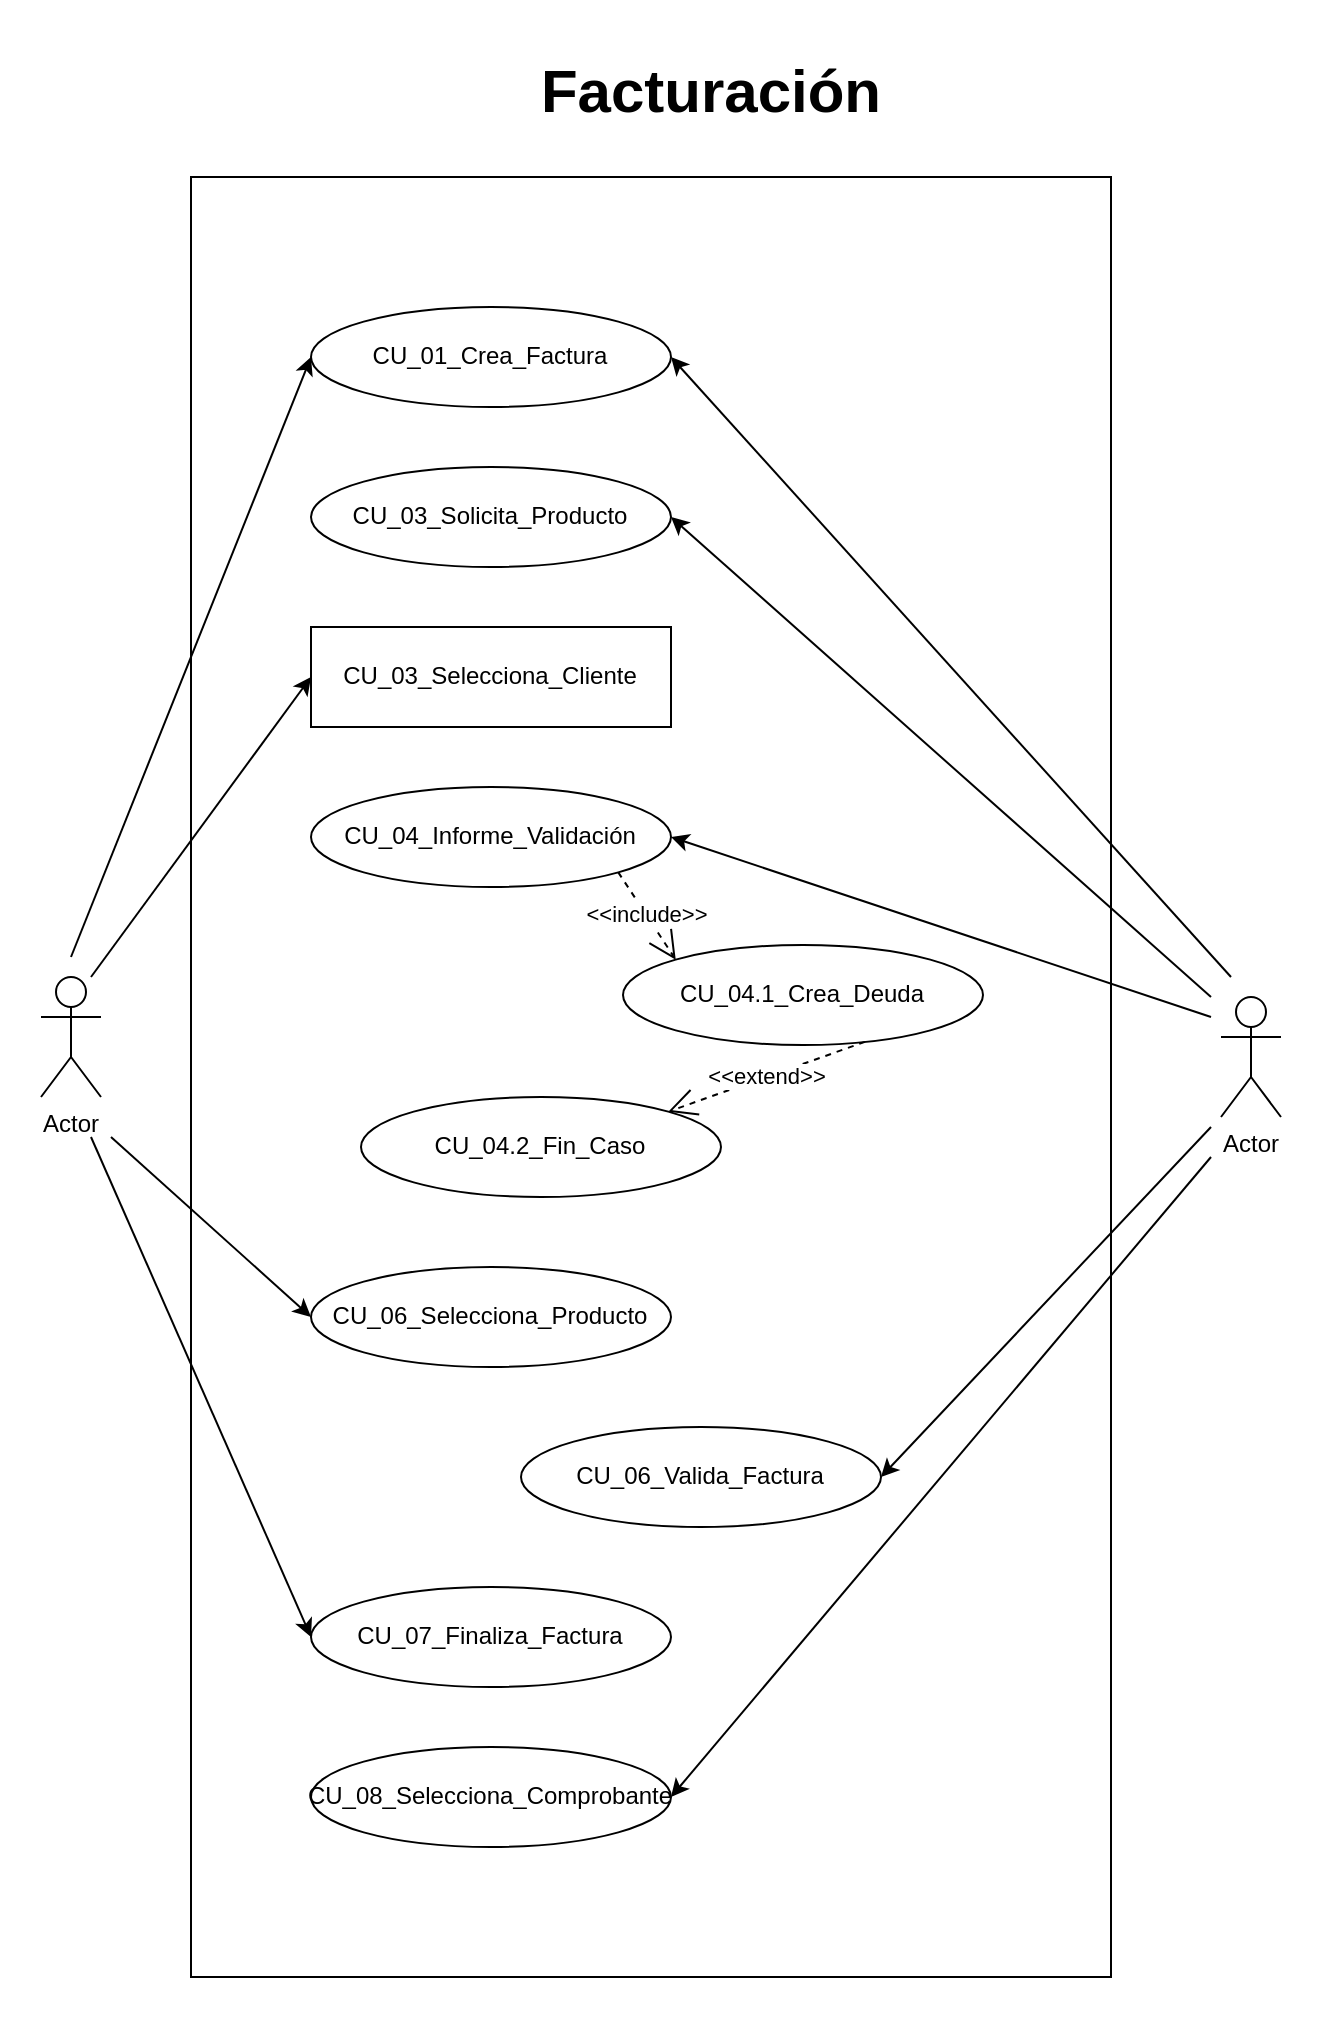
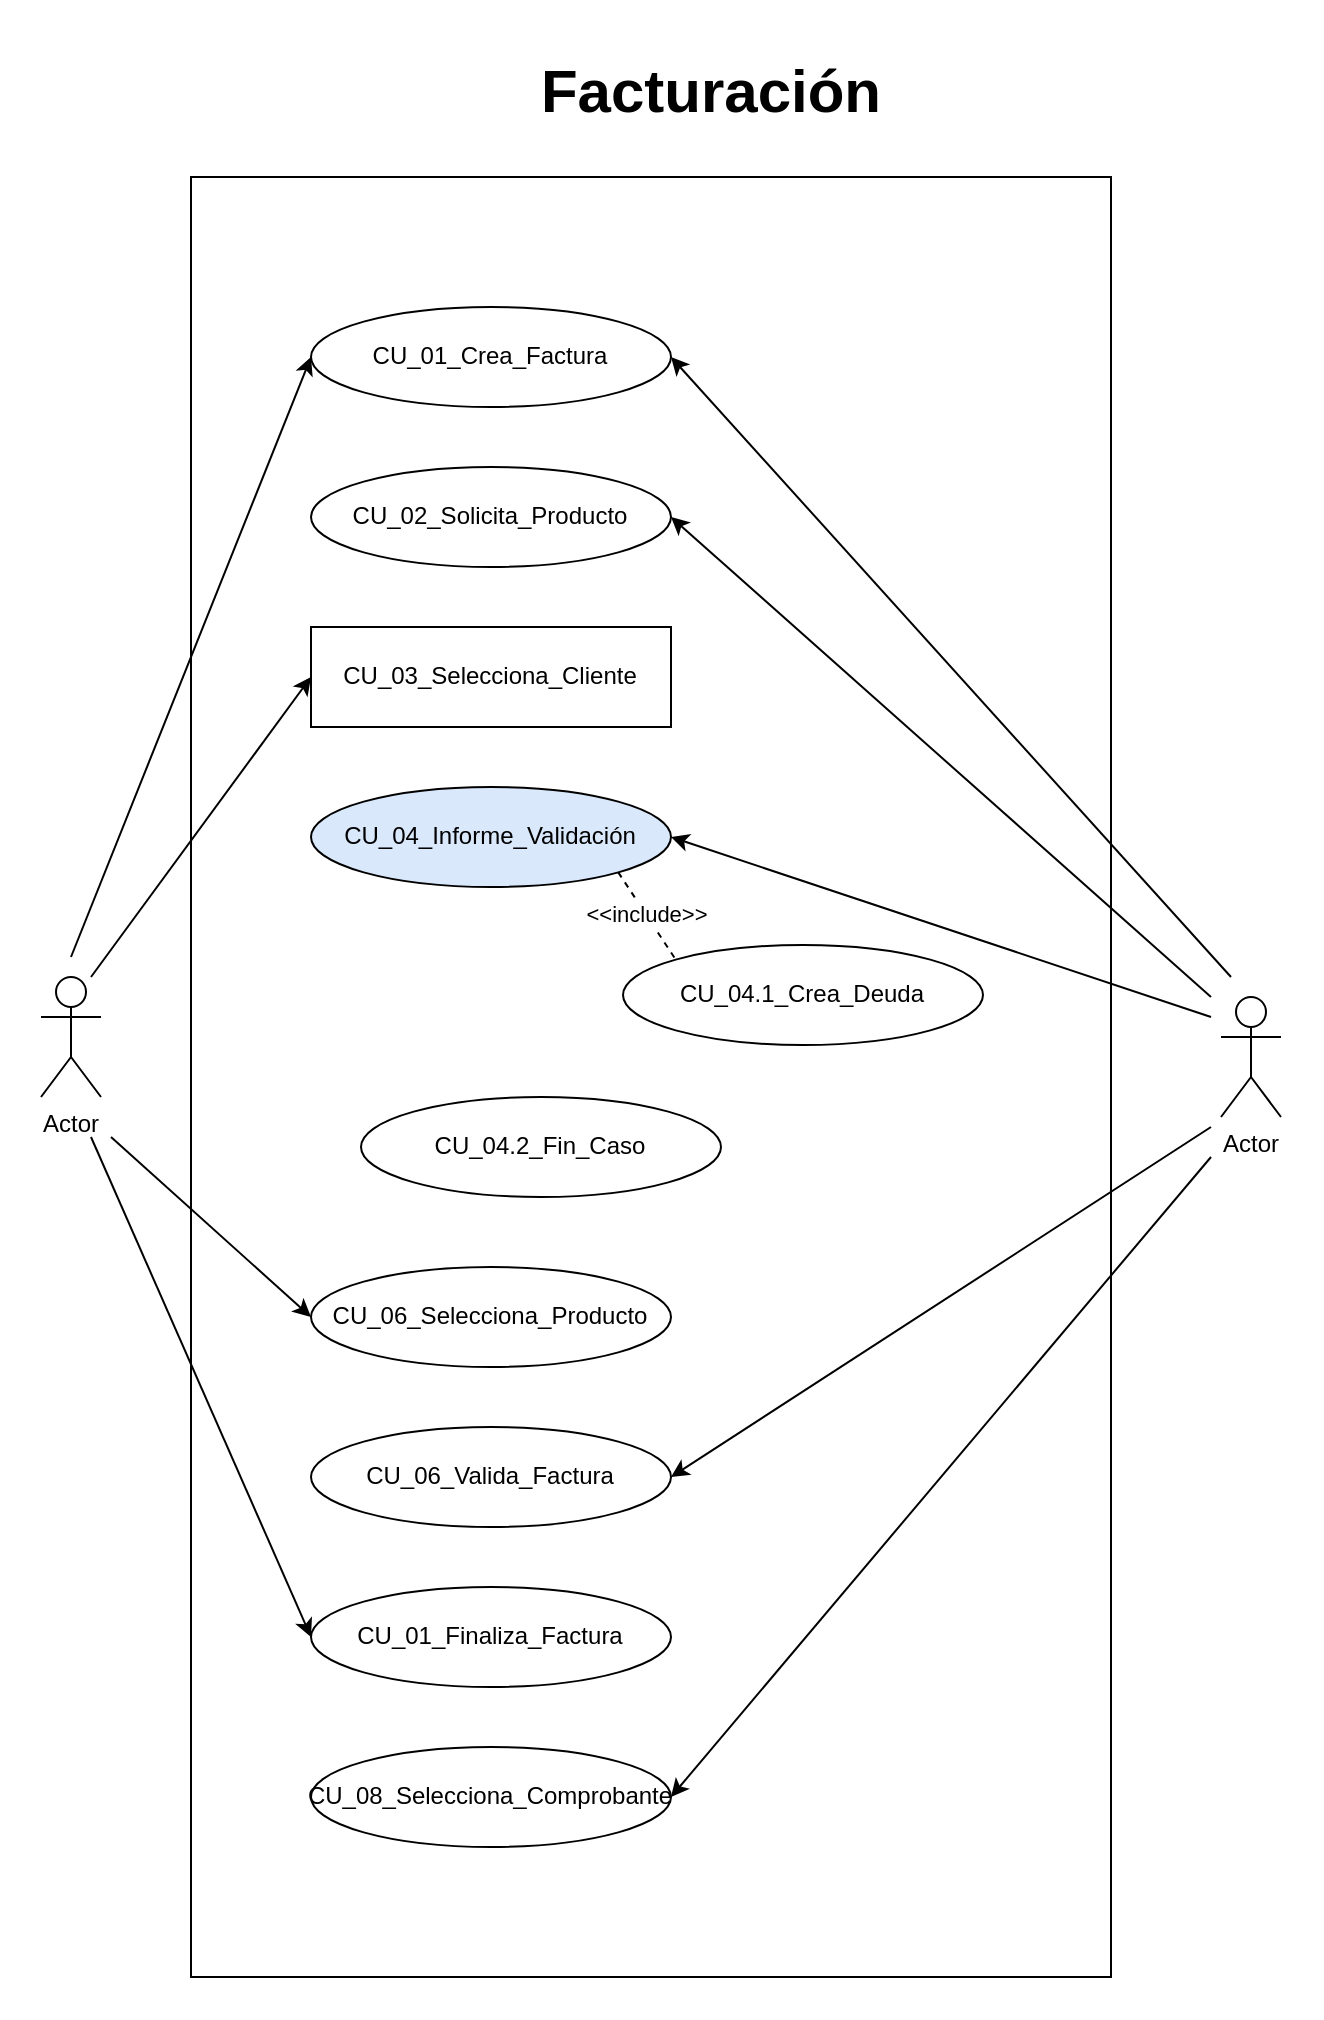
(491, 517) -> (491, 517)
(491, 837) -> (491, 837)
(672, 953) -> (672, 955)
(830, 1054) -> none
(701, 1477) -> (491, 1477)
(491, 1637) -> (491, 1637)
